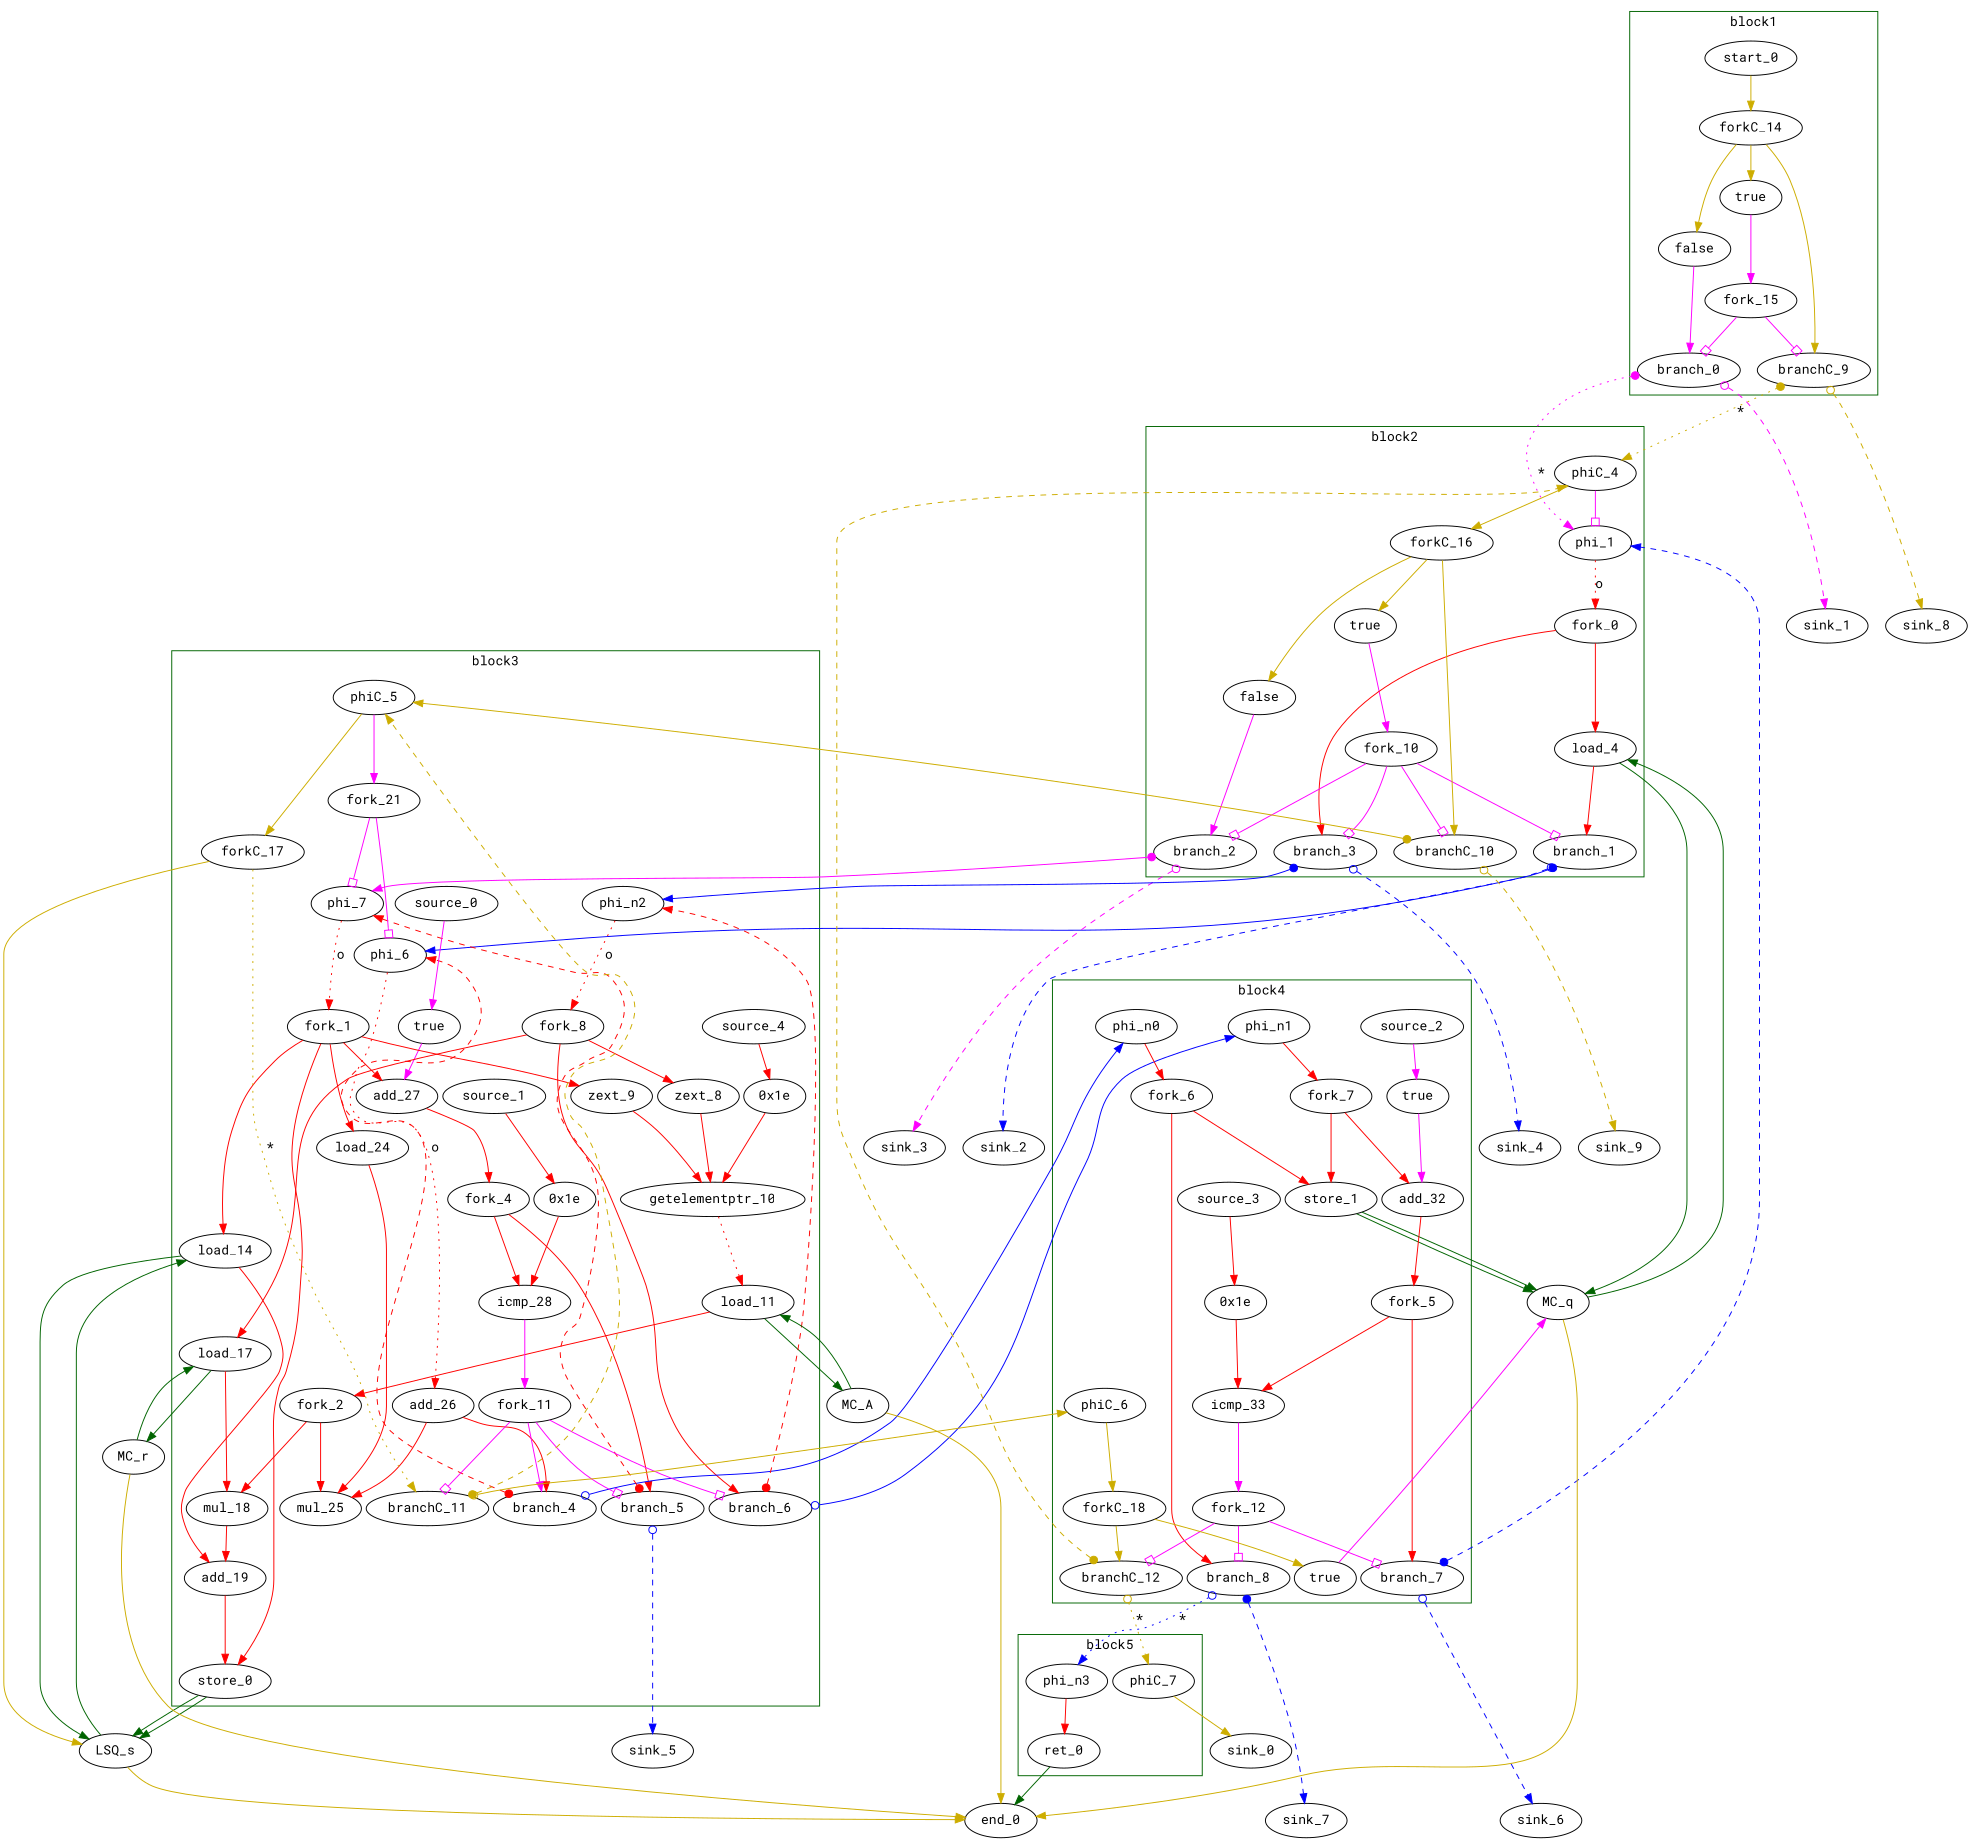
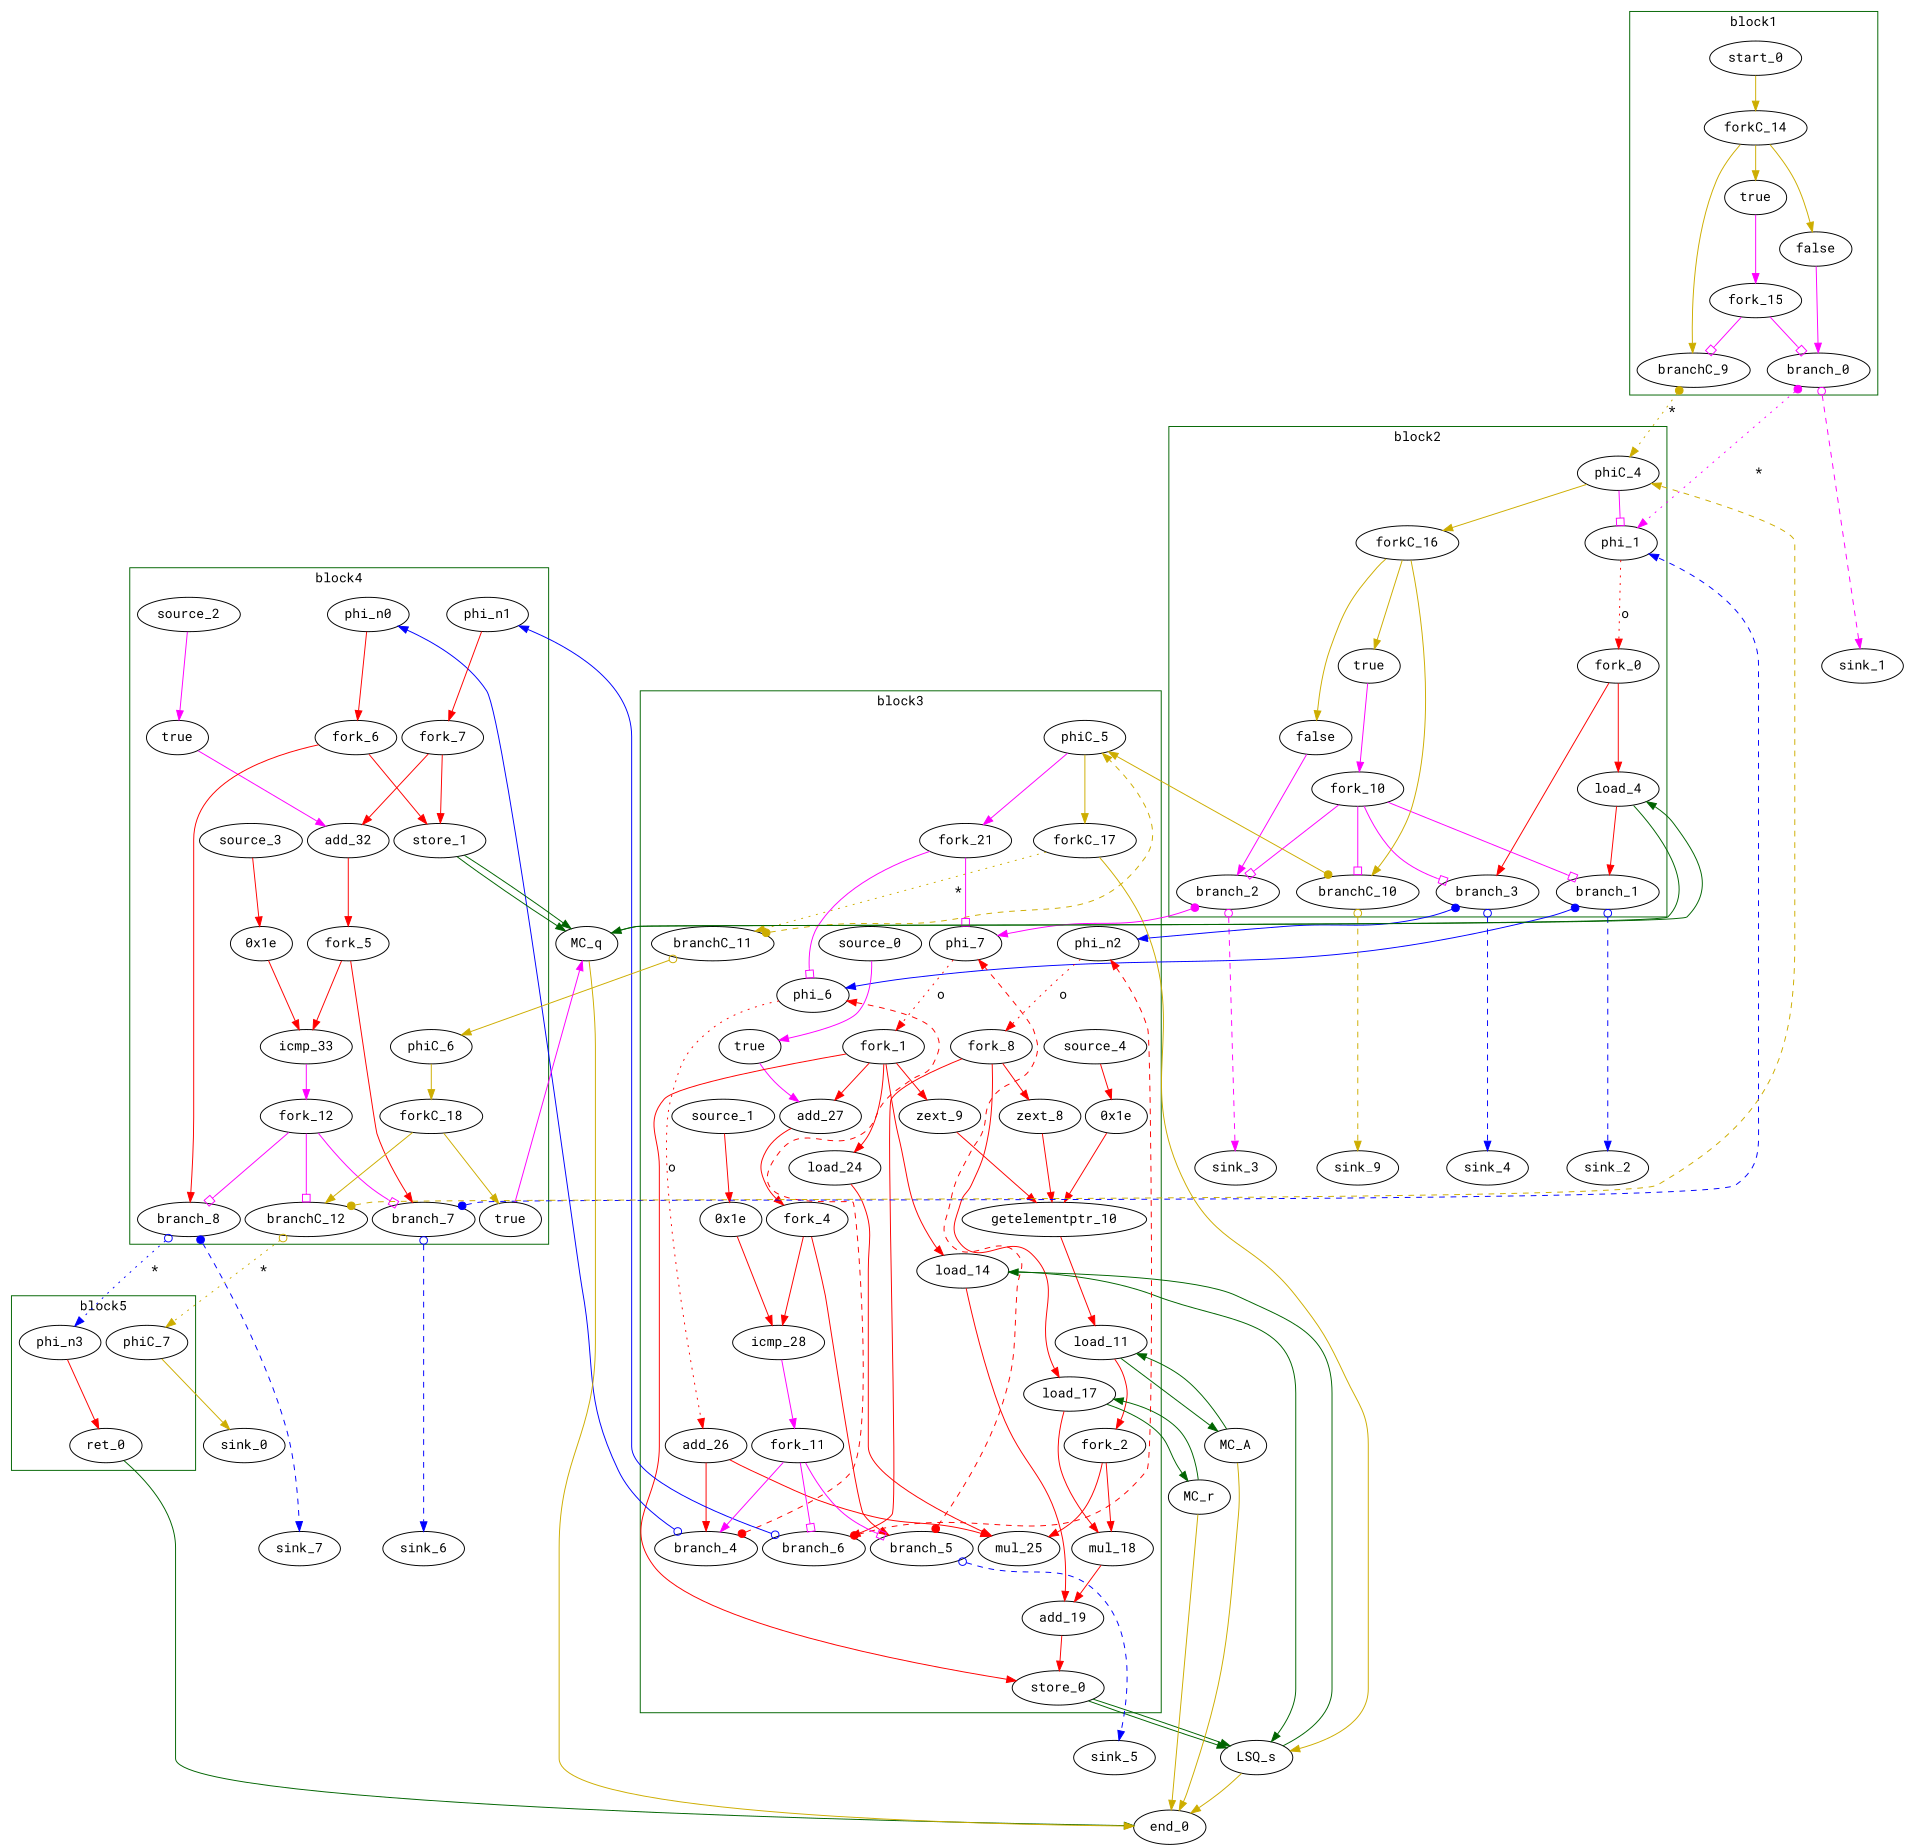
(1926, 626) -> none
(729, 1246) -> (1079, 1284)
(480, 1453) -> none
